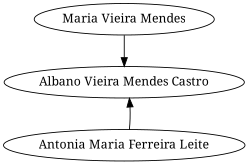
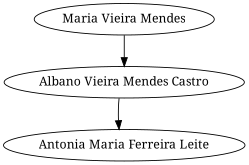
(130, 118) -> (118, 109)
